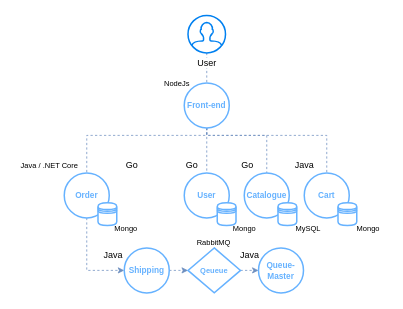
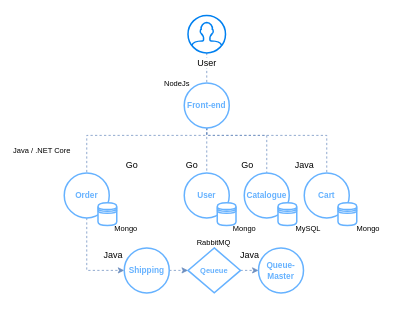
(49, 165) -> (42, 150)
